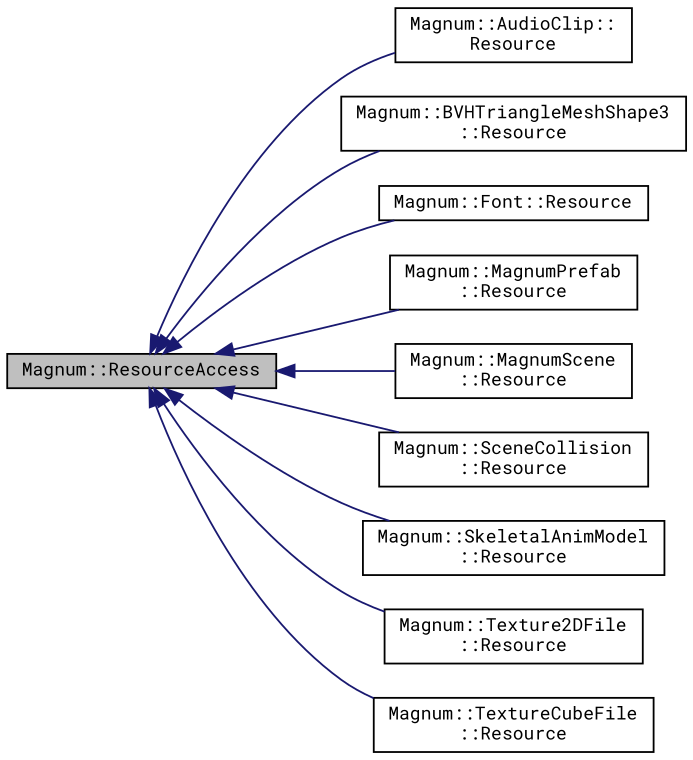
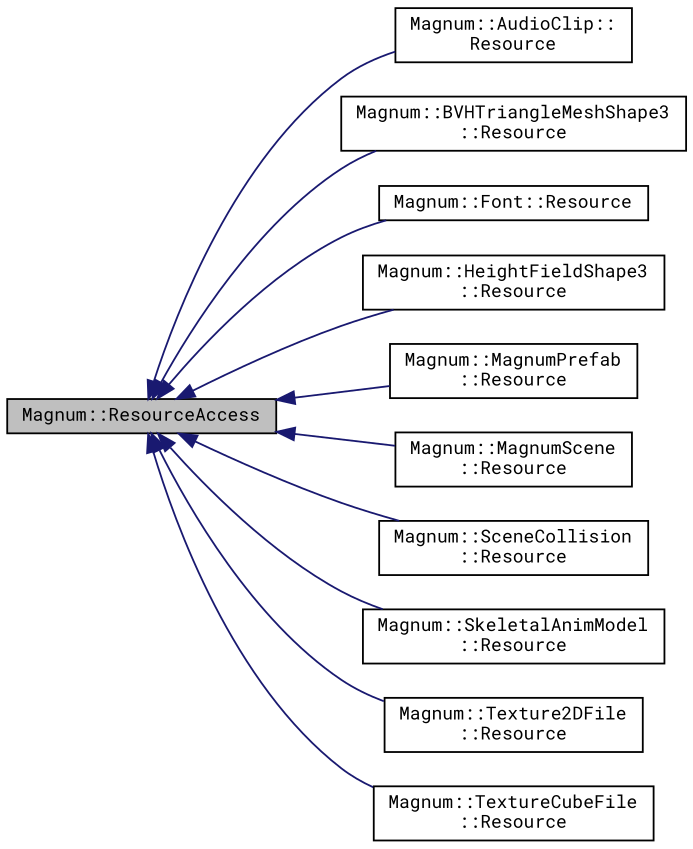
none -> (514, 283)
